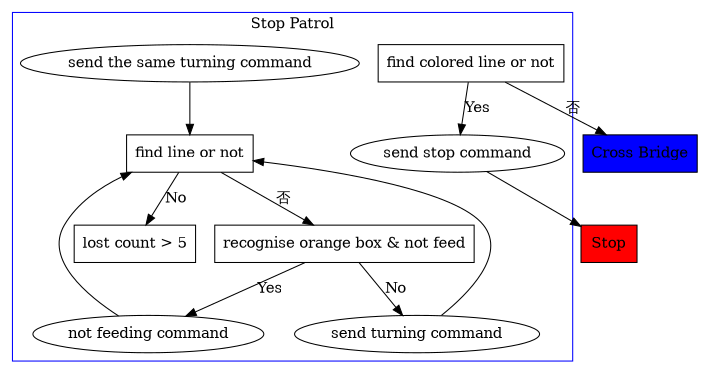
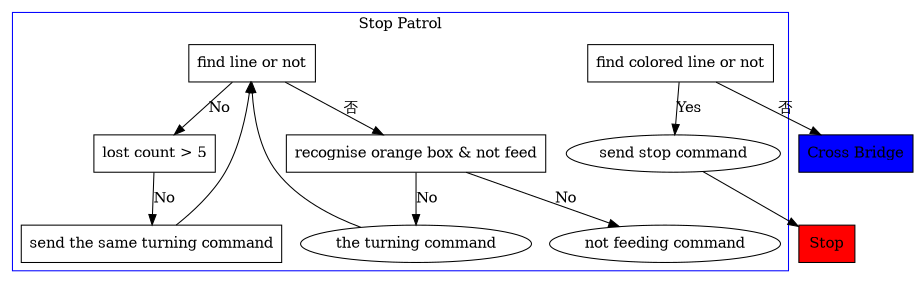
(190, 63) -> (151, 244)
none -> (153, 193)
(60, 244) -> none
(270, 289) -> (566, 199)
(417, 334) -> (416, 244)
